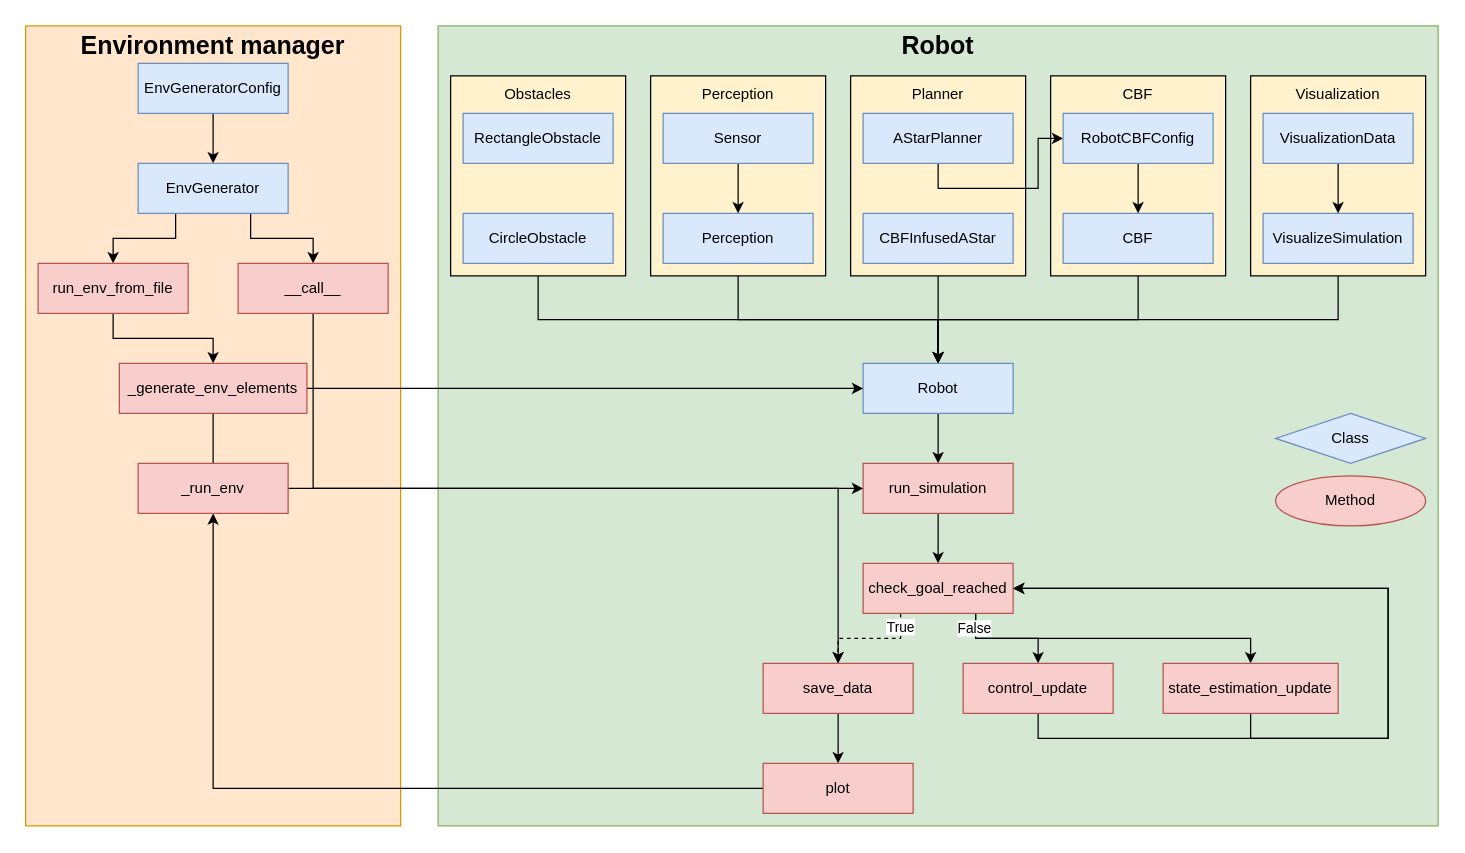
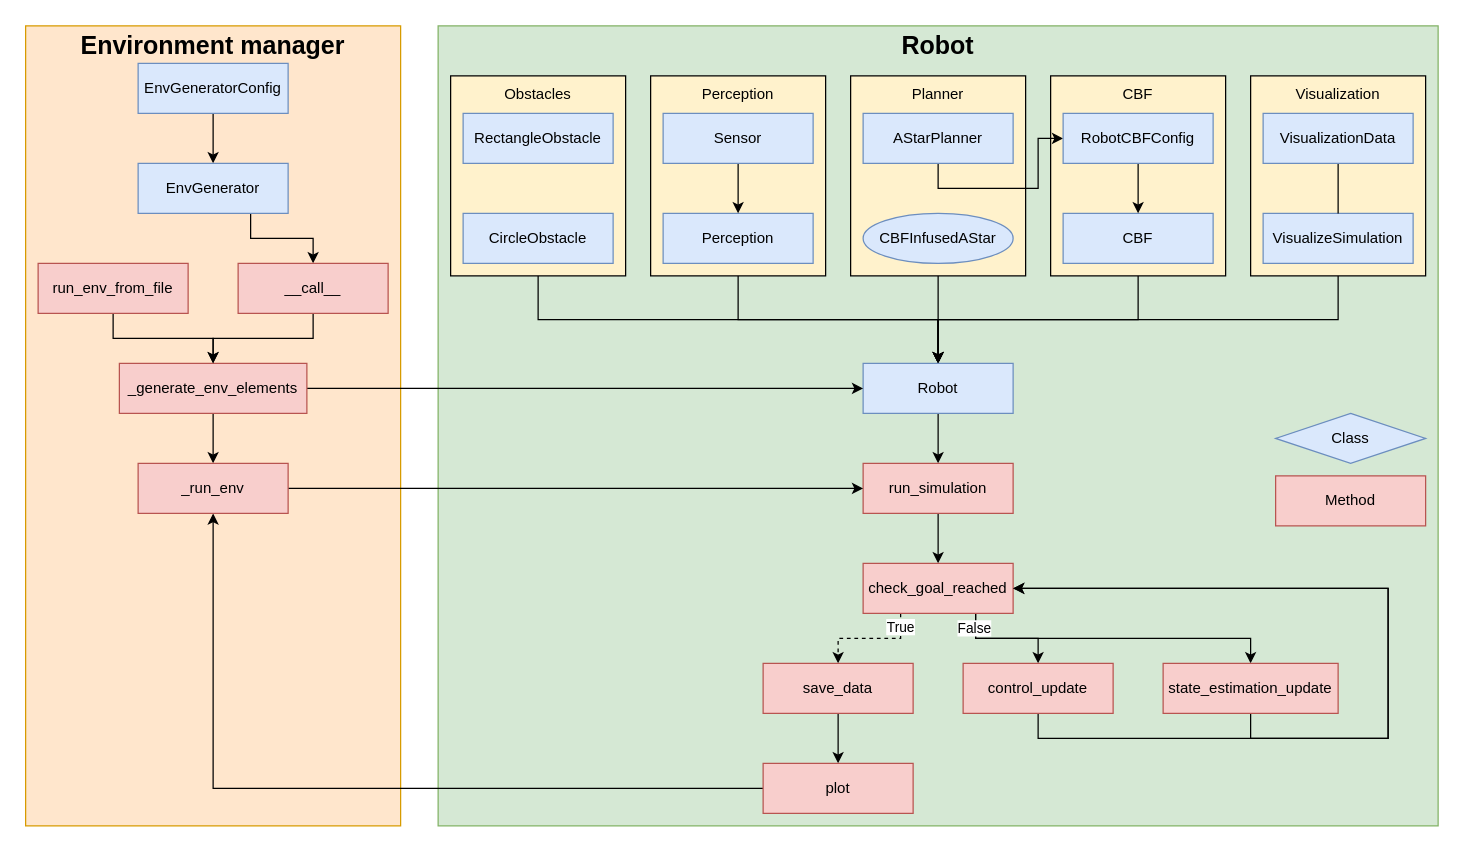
(1338, 203) -> (1338, 206)
(148, 238) -> none
(938, 238) -> (938, 238)
(313, 411) -> (266, 338)
(213, 456) -> (213, 453)
(1351, 501) -> (1351, 501)
